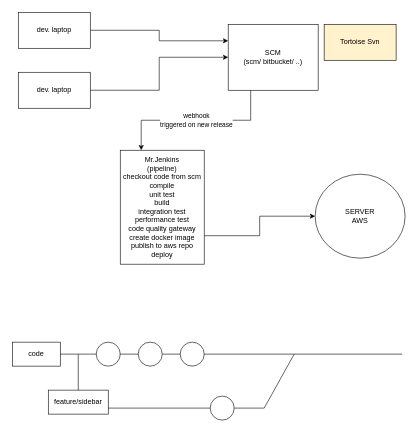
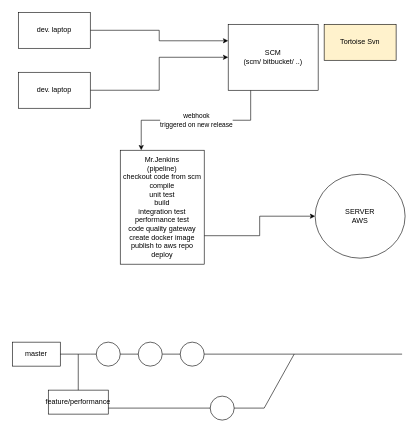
(36, 354) -> (36, 354)
(78, 402) -> (78, 402)
